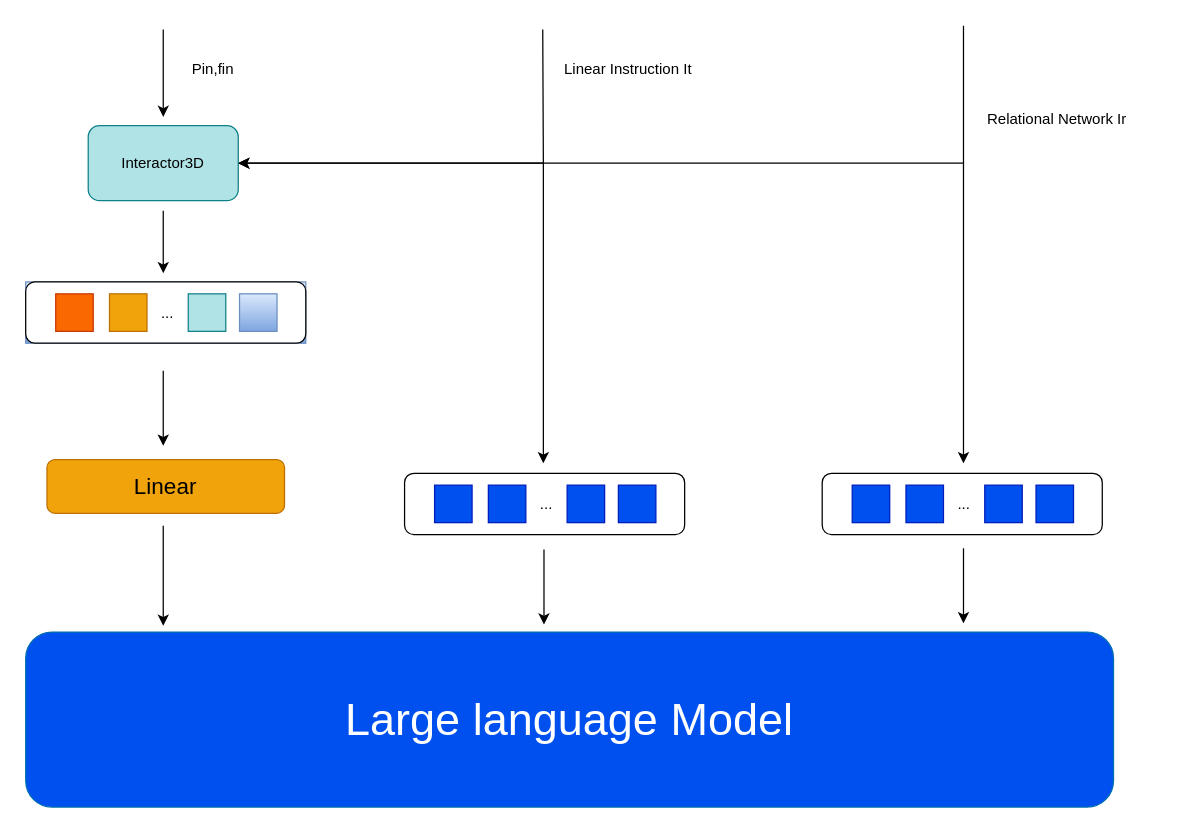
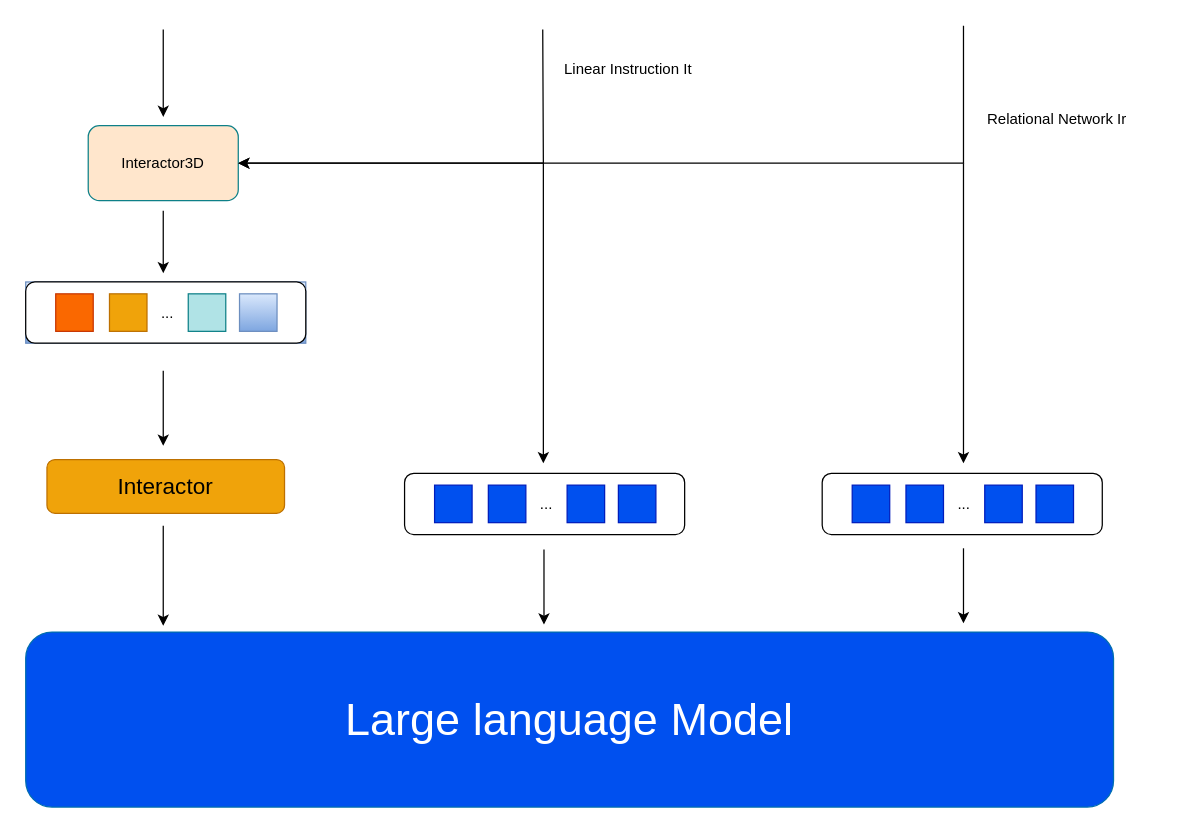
(213, 69) -> none
(163, 163) -> (163, 163)
(166, 487) -> (166, 487)
